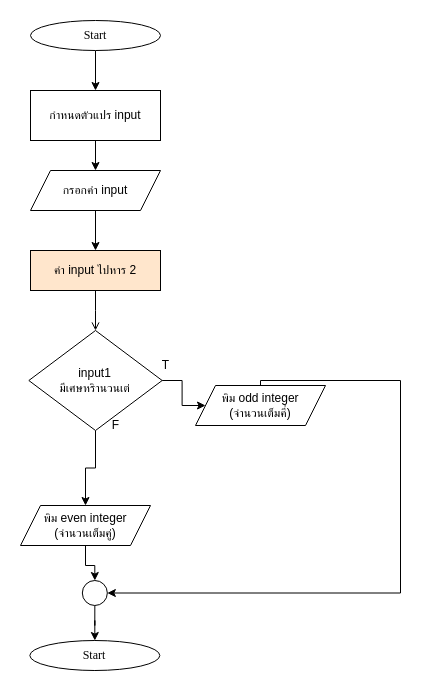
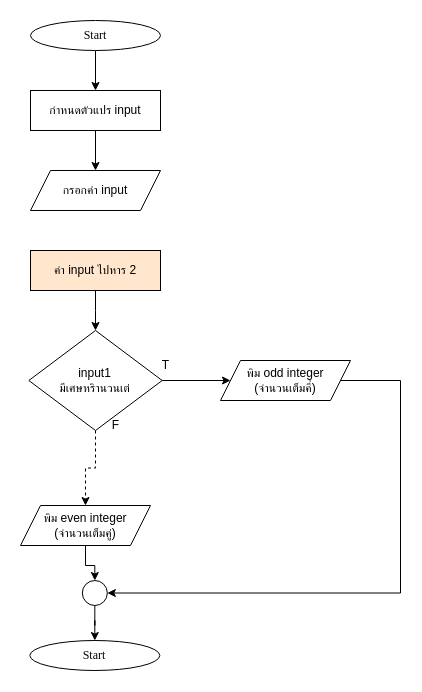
(96, 116) -> (96, 111)
(96, 227) -> none
(96, 323) -> (96, 322)
(261, 406) -> (286, 381)
(94, 468) -> (94, 468)
